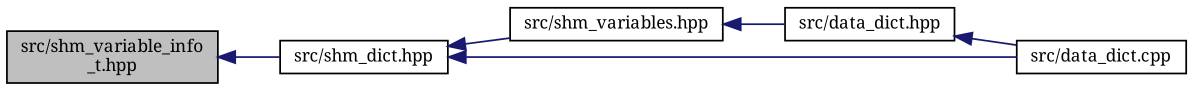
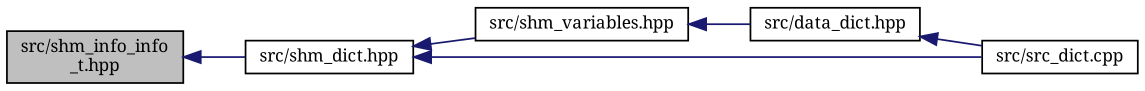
(112, 57) -> (95, 57)
(1101, 57) -> (1060, 57)
